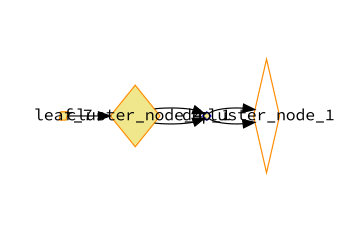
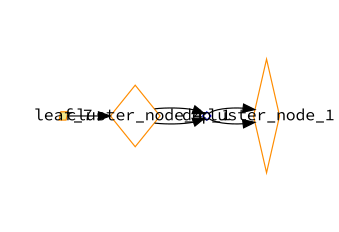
(135, 116) -> (135, 116)
(207, 116) -> (207, 116)
